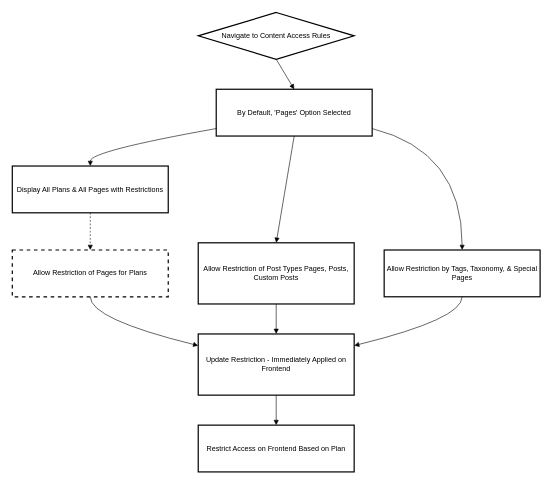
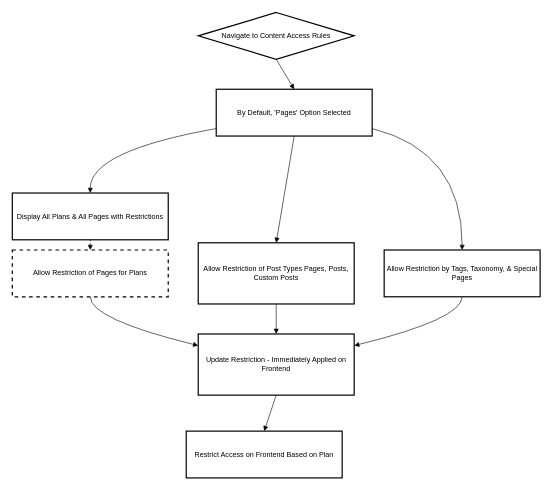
(90, 189) -> (90, 216)
(276, 449) -> (264, 455)
